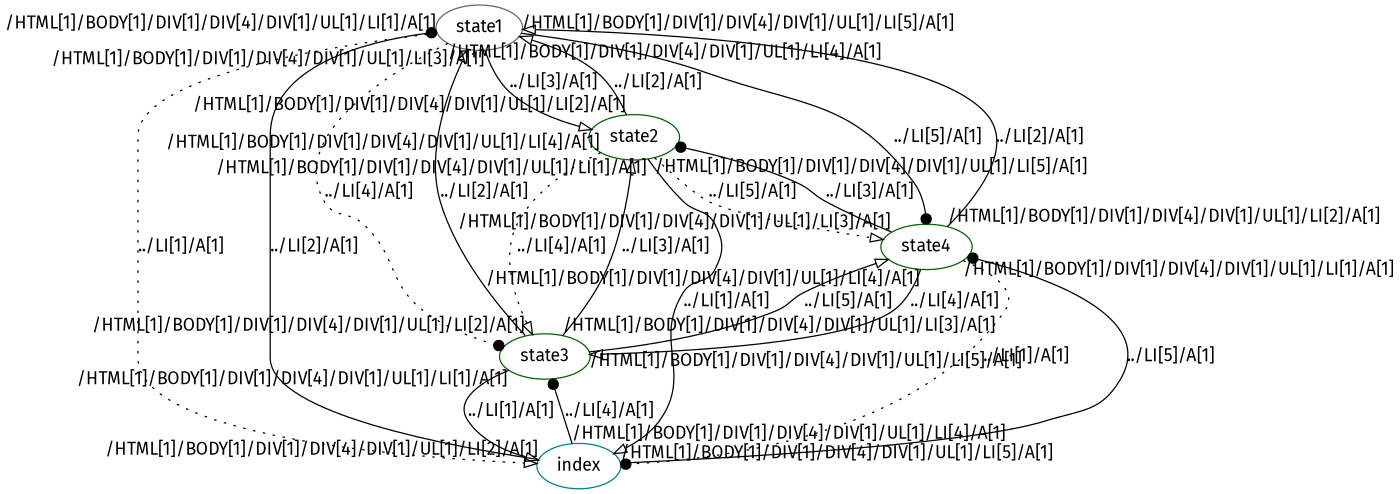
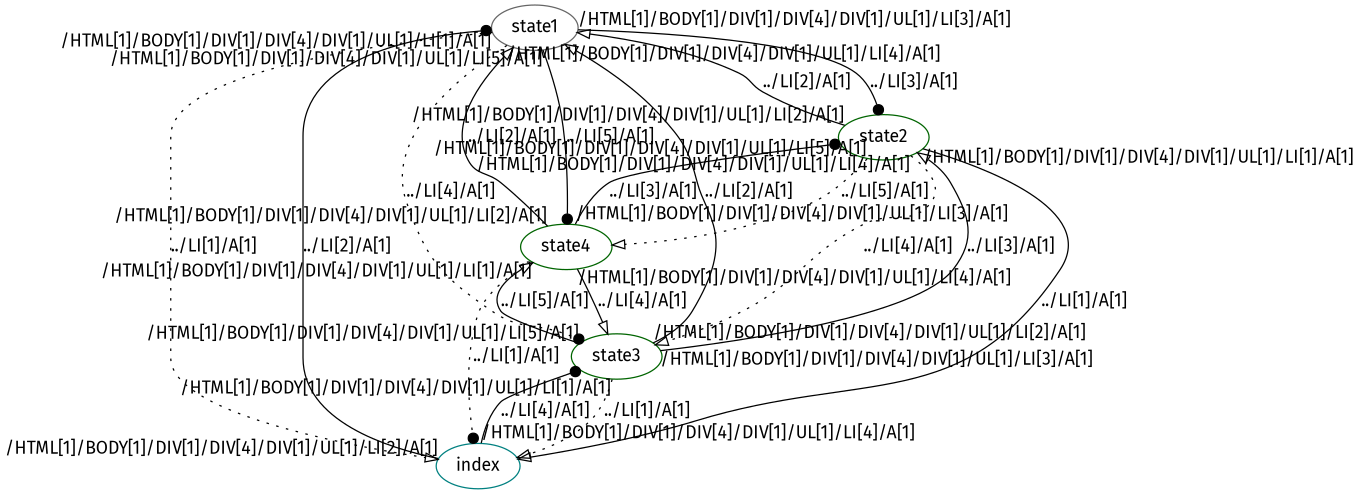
(521, 101) -> (739, 41)
(467, 419) -> (582, 428)
(984, 433) -> none
